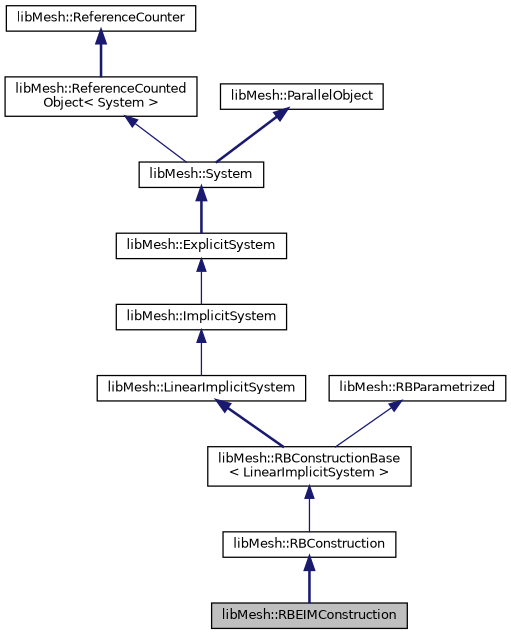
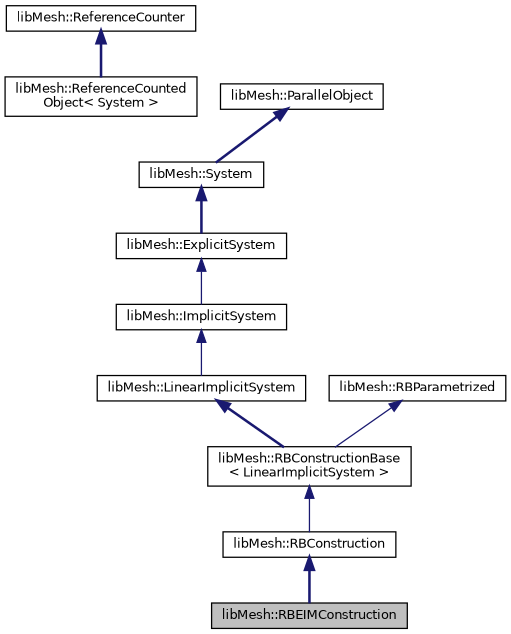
(161, 143) -> none
